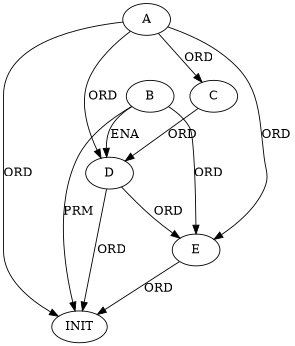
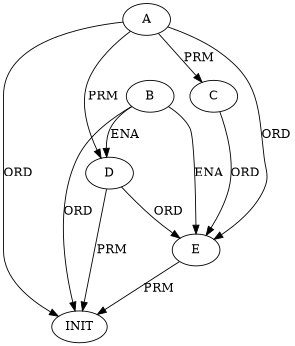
(199, 58) -> (199, 58)
(103, 96) -> (103, 96)
(165, 132) -> (231, 171)
(209, 173) -> (209, 173)
(79, 212) -> (79, 212)
(112, 250) -> (112, 250)
(159, 288) -> (159, 288)
